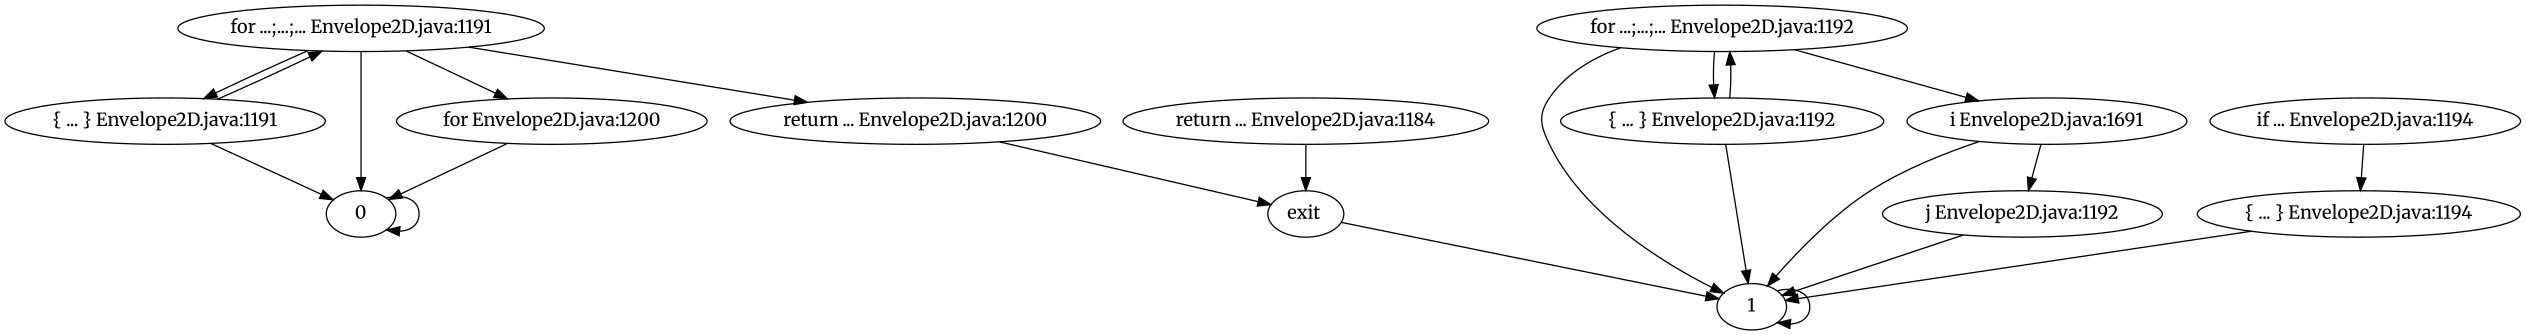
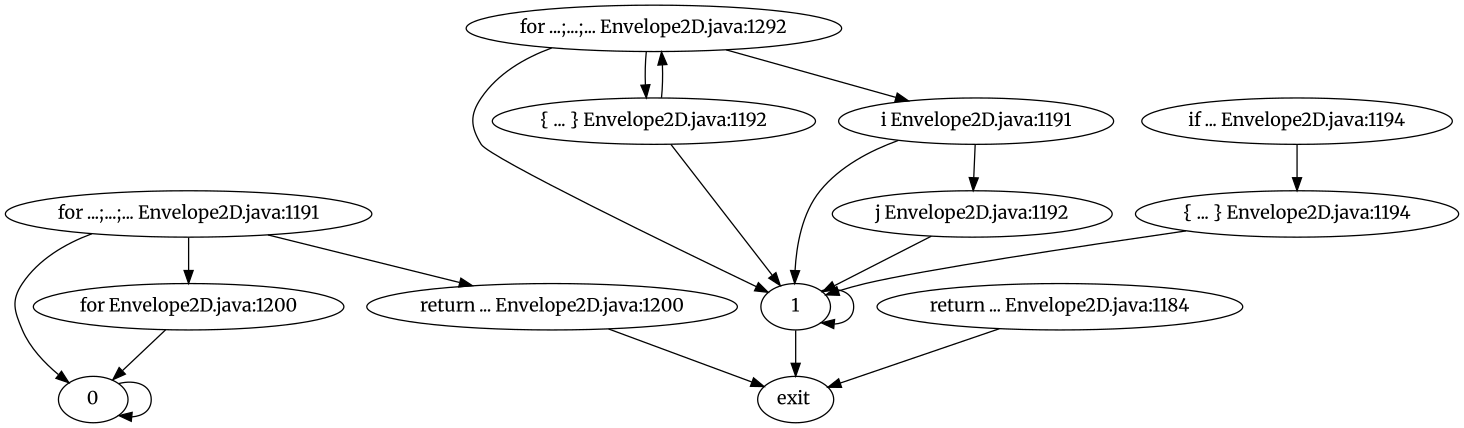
(1722, 28) -> (654, 28)
(165, 121) -> none
(2047, 121) -> (976, 121)
(1524, 259) -> (796, 347)
